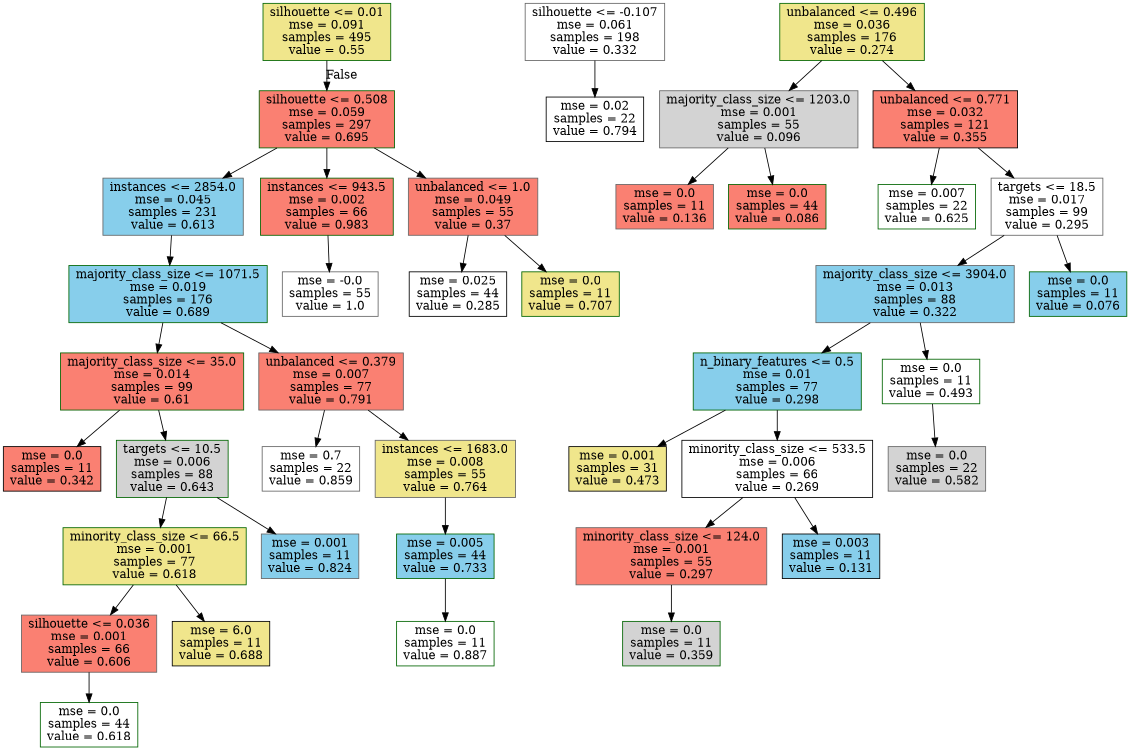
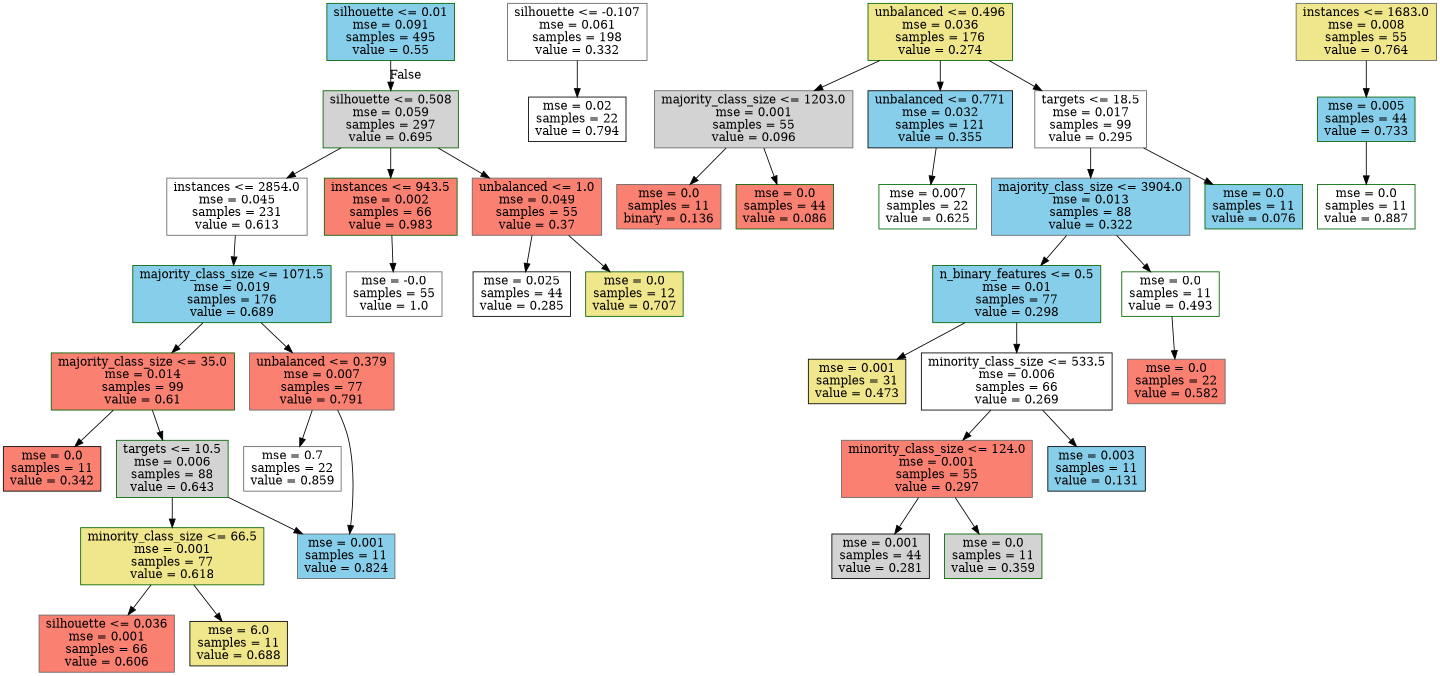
(327, 32) -> (391, 32)
(327, 119) -> (391, 119)
(945, 119) -> (940, 119)
(993, 160) -> (1012, 73)
(173, 207) -> (237, 207)
(665, 207) -> (669, 207)
(571, 294) -> (634, 294)
(385, 422) -> (352, 467)
(937, 469) -> (1176, 381)
none -> (881, 556)
(89, 725) -> none
